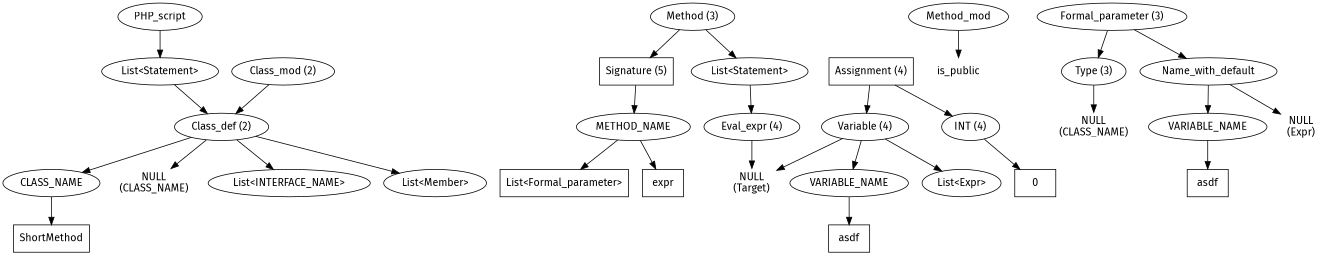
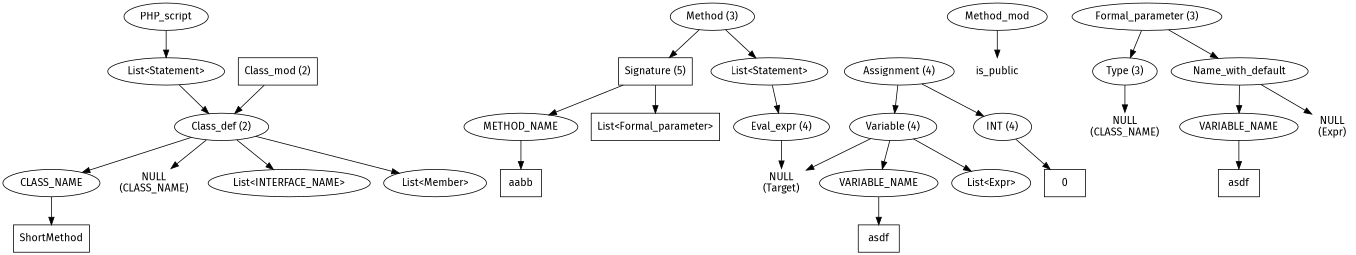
(283, 71) -> (278, 71)
(871, 71) -> (899, 71)
(602, 152) -> (655, 95)
(663, 183) -> (521, 183)
